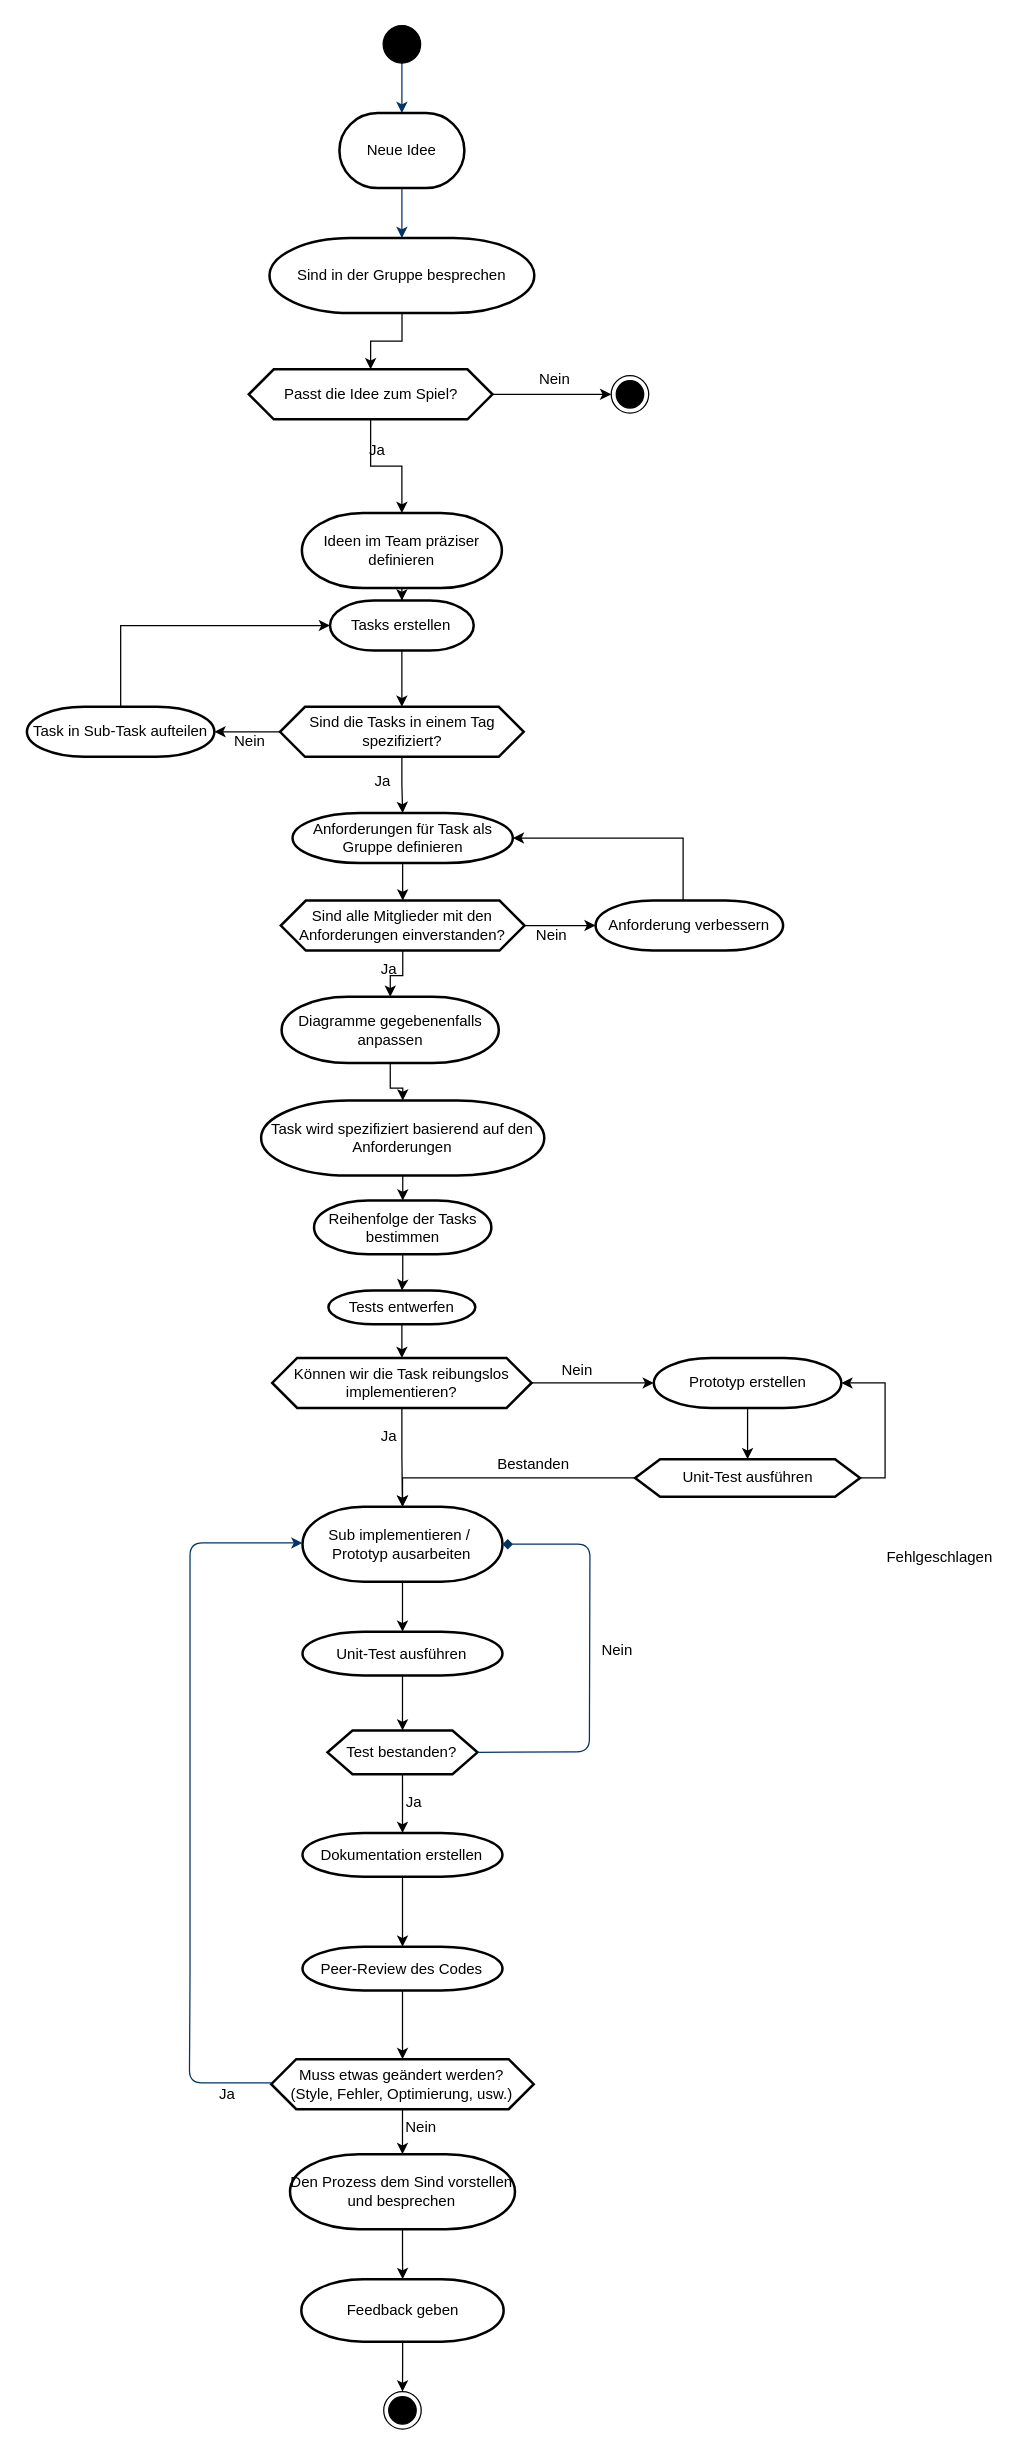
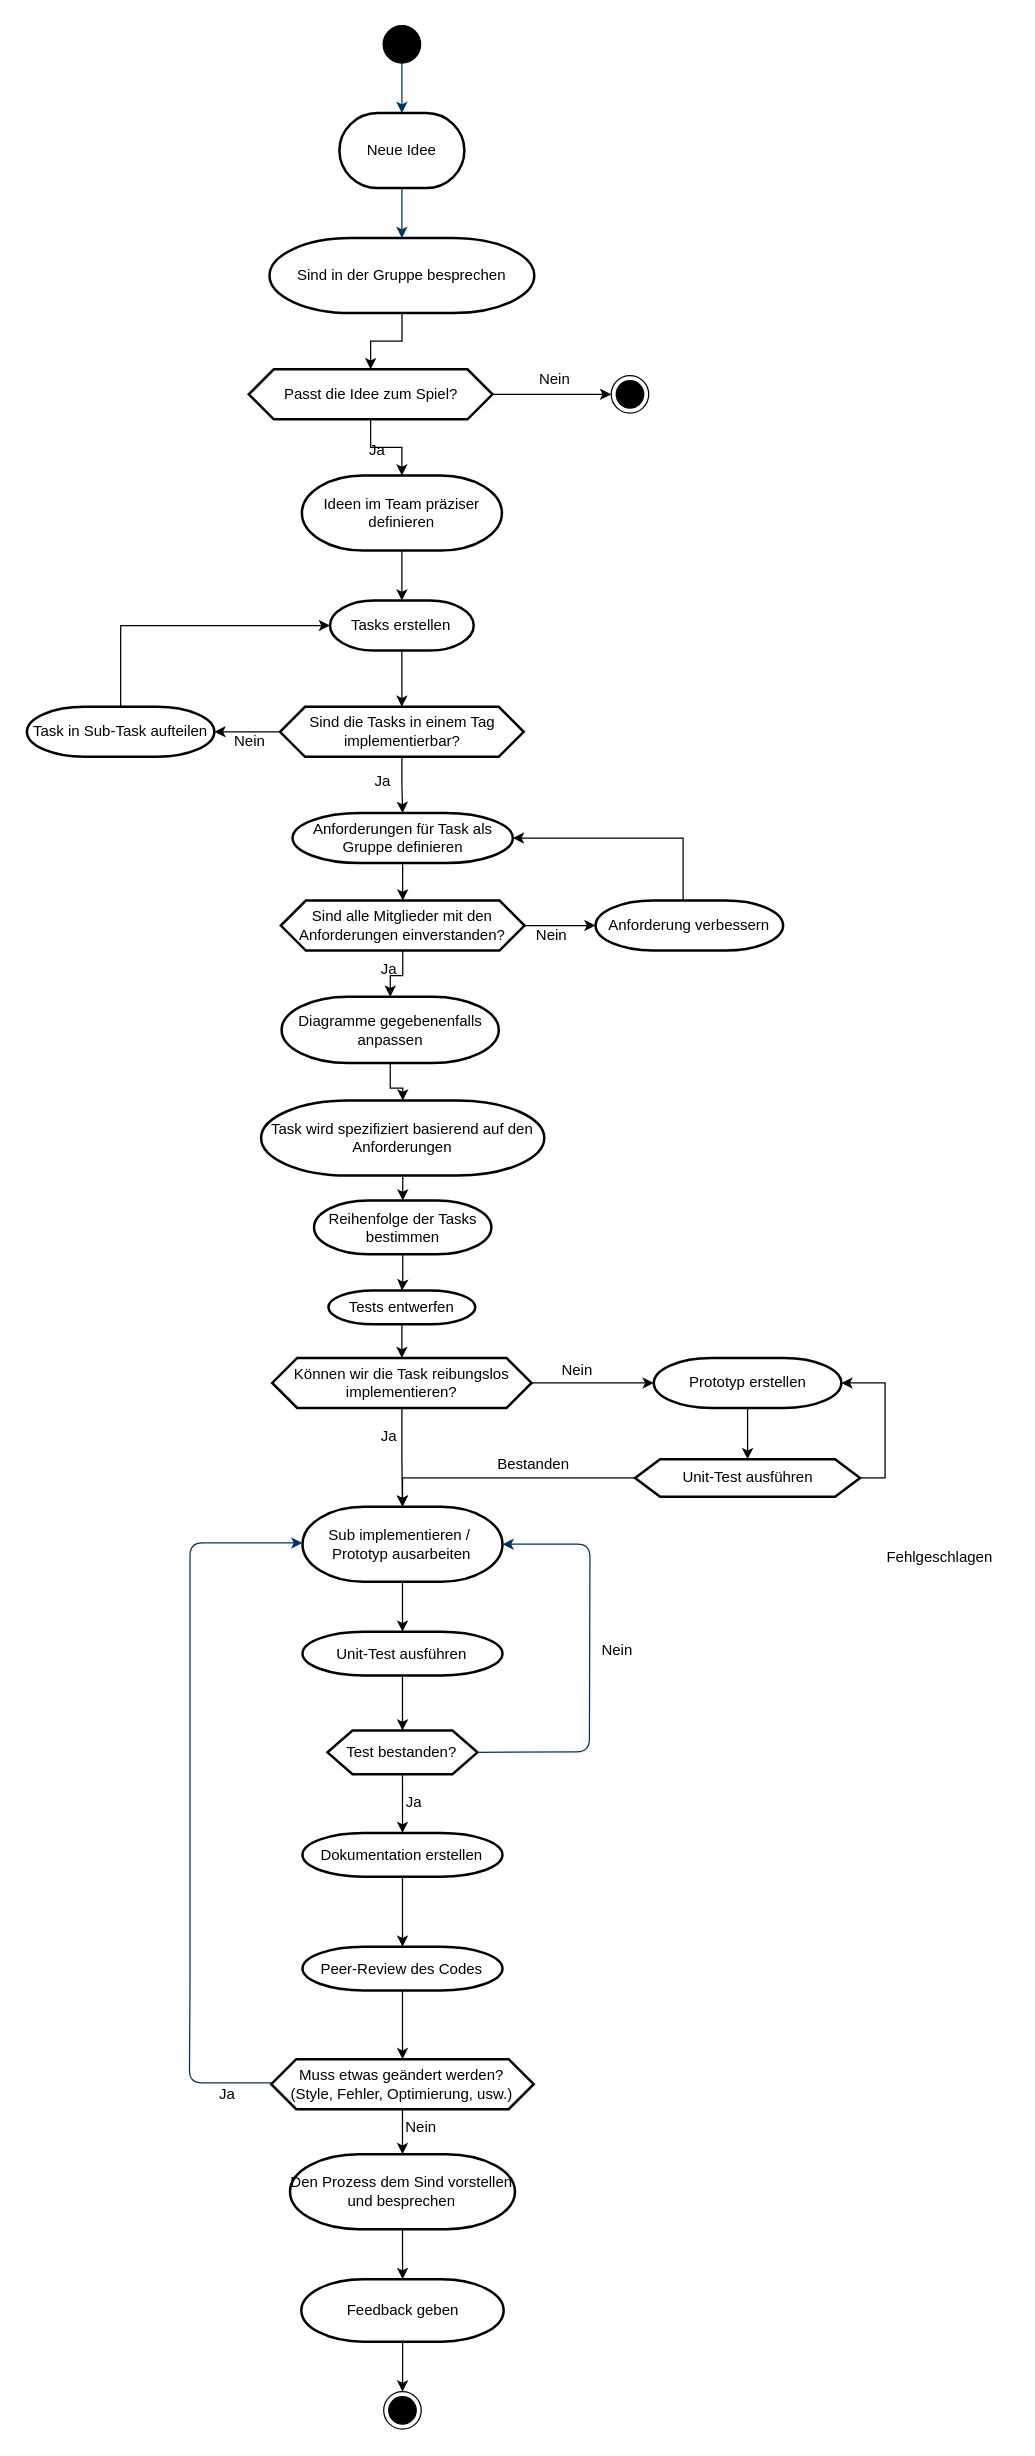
(402, 551) -> (402, 513)
(403, 732) -> (403, 732)
(513, 1544) -> (512, 1544)
